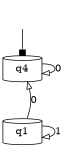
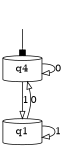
none -> (22, 97)
